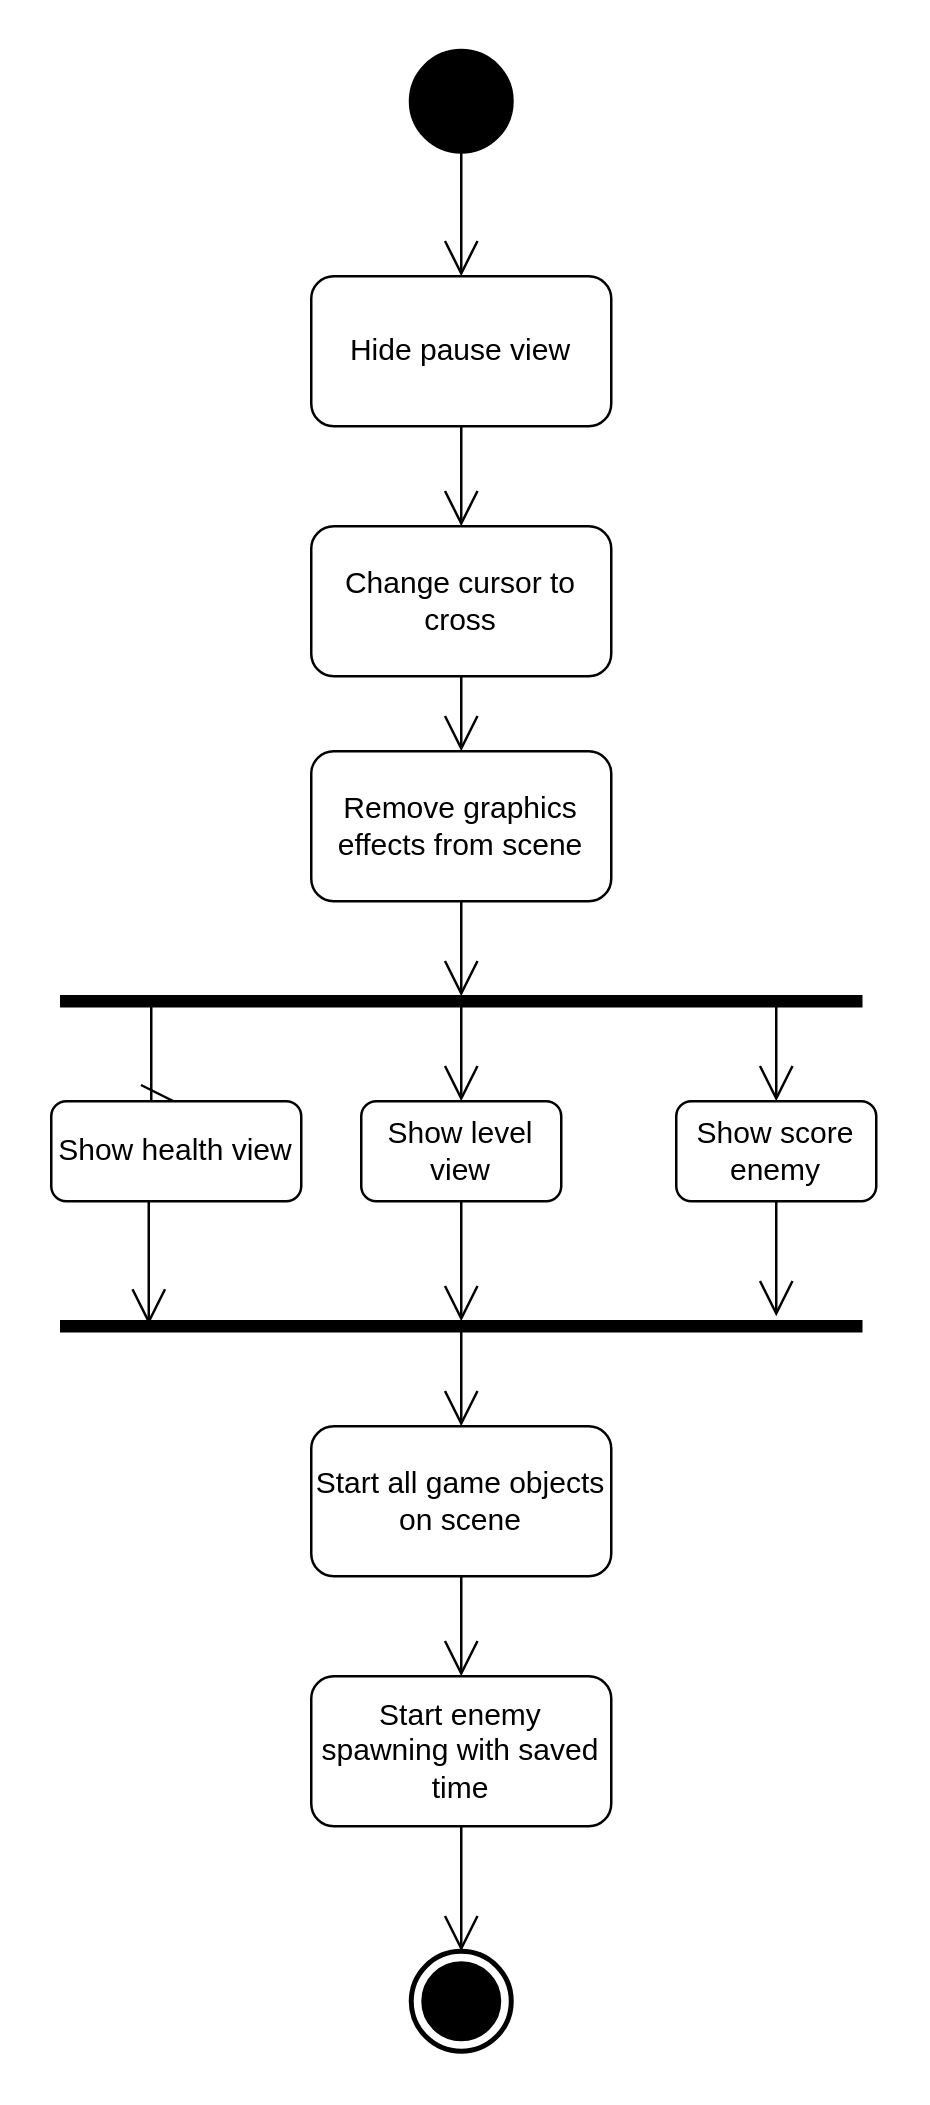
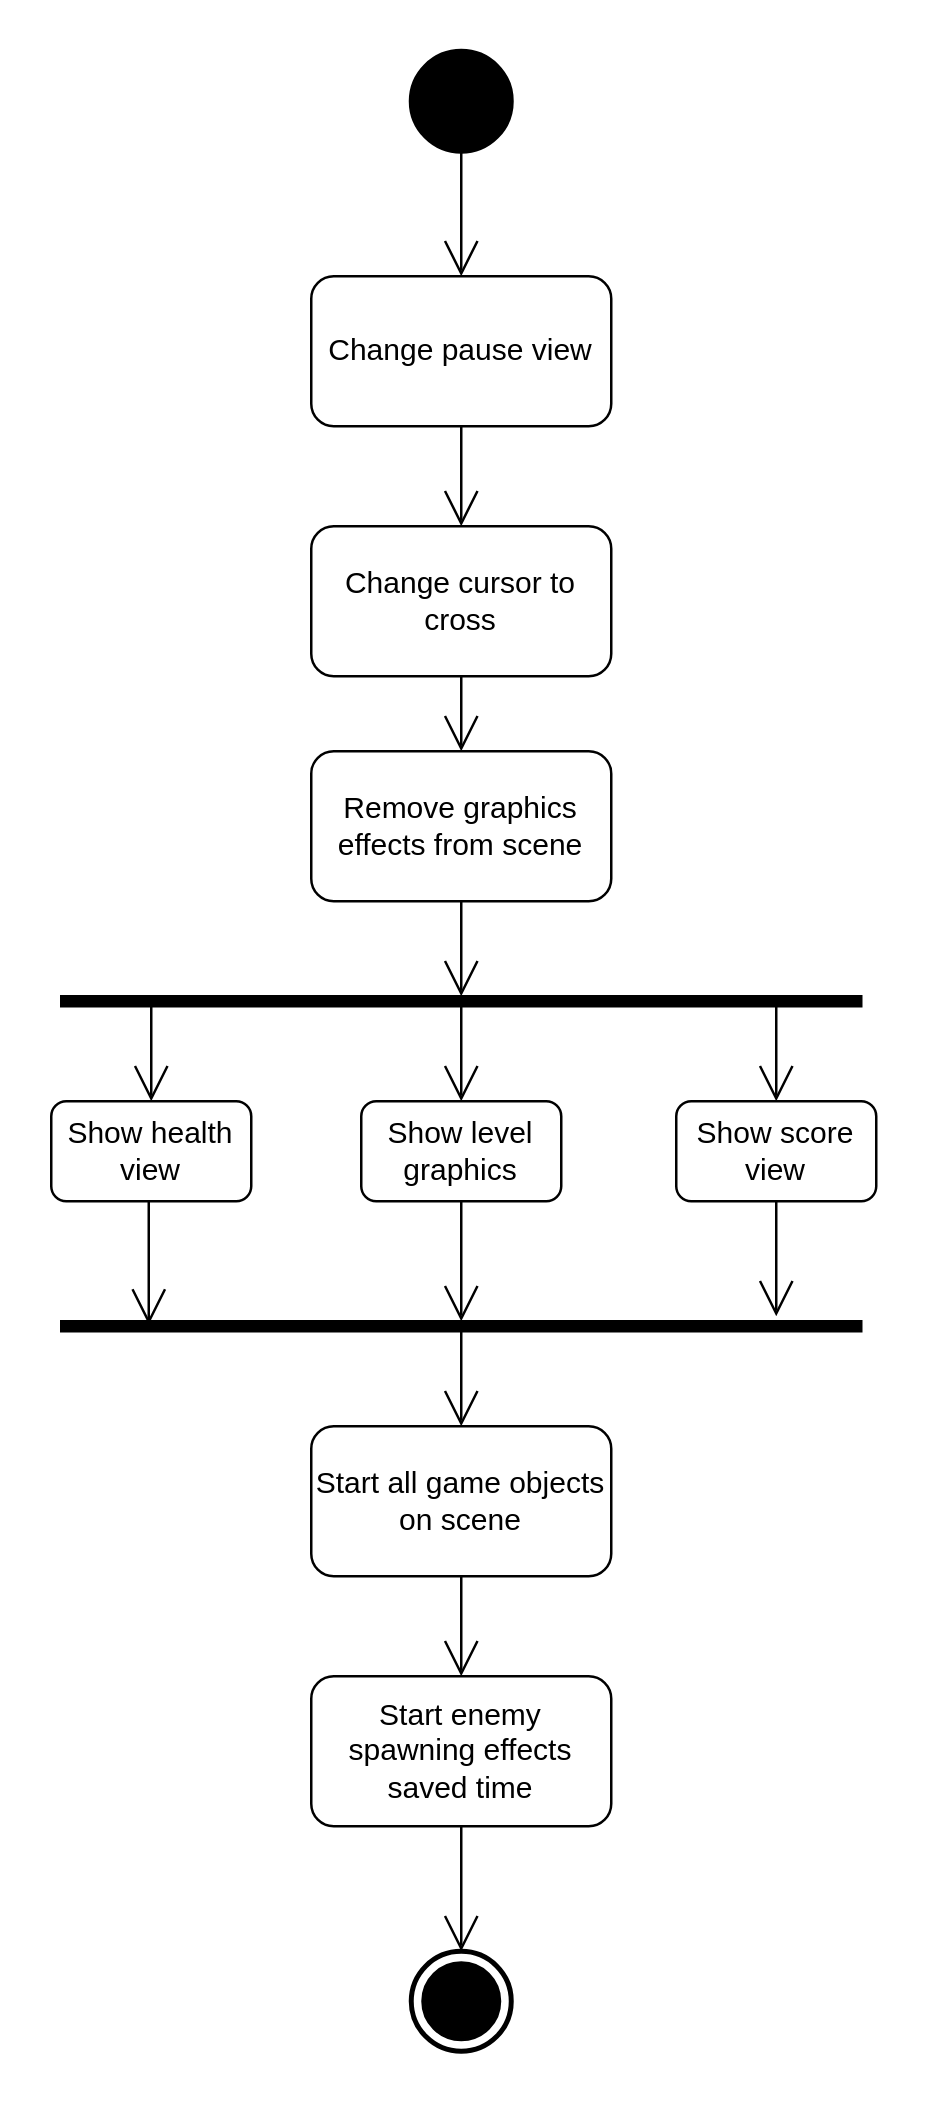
(461, 351) -> (461, 351)
(176, 1151) -> (151, 1151)
(461, 1151) -> (461, 1151)
(776, 1151) -> (776, 1151)
(461, 1751) -> (461, 1751)
